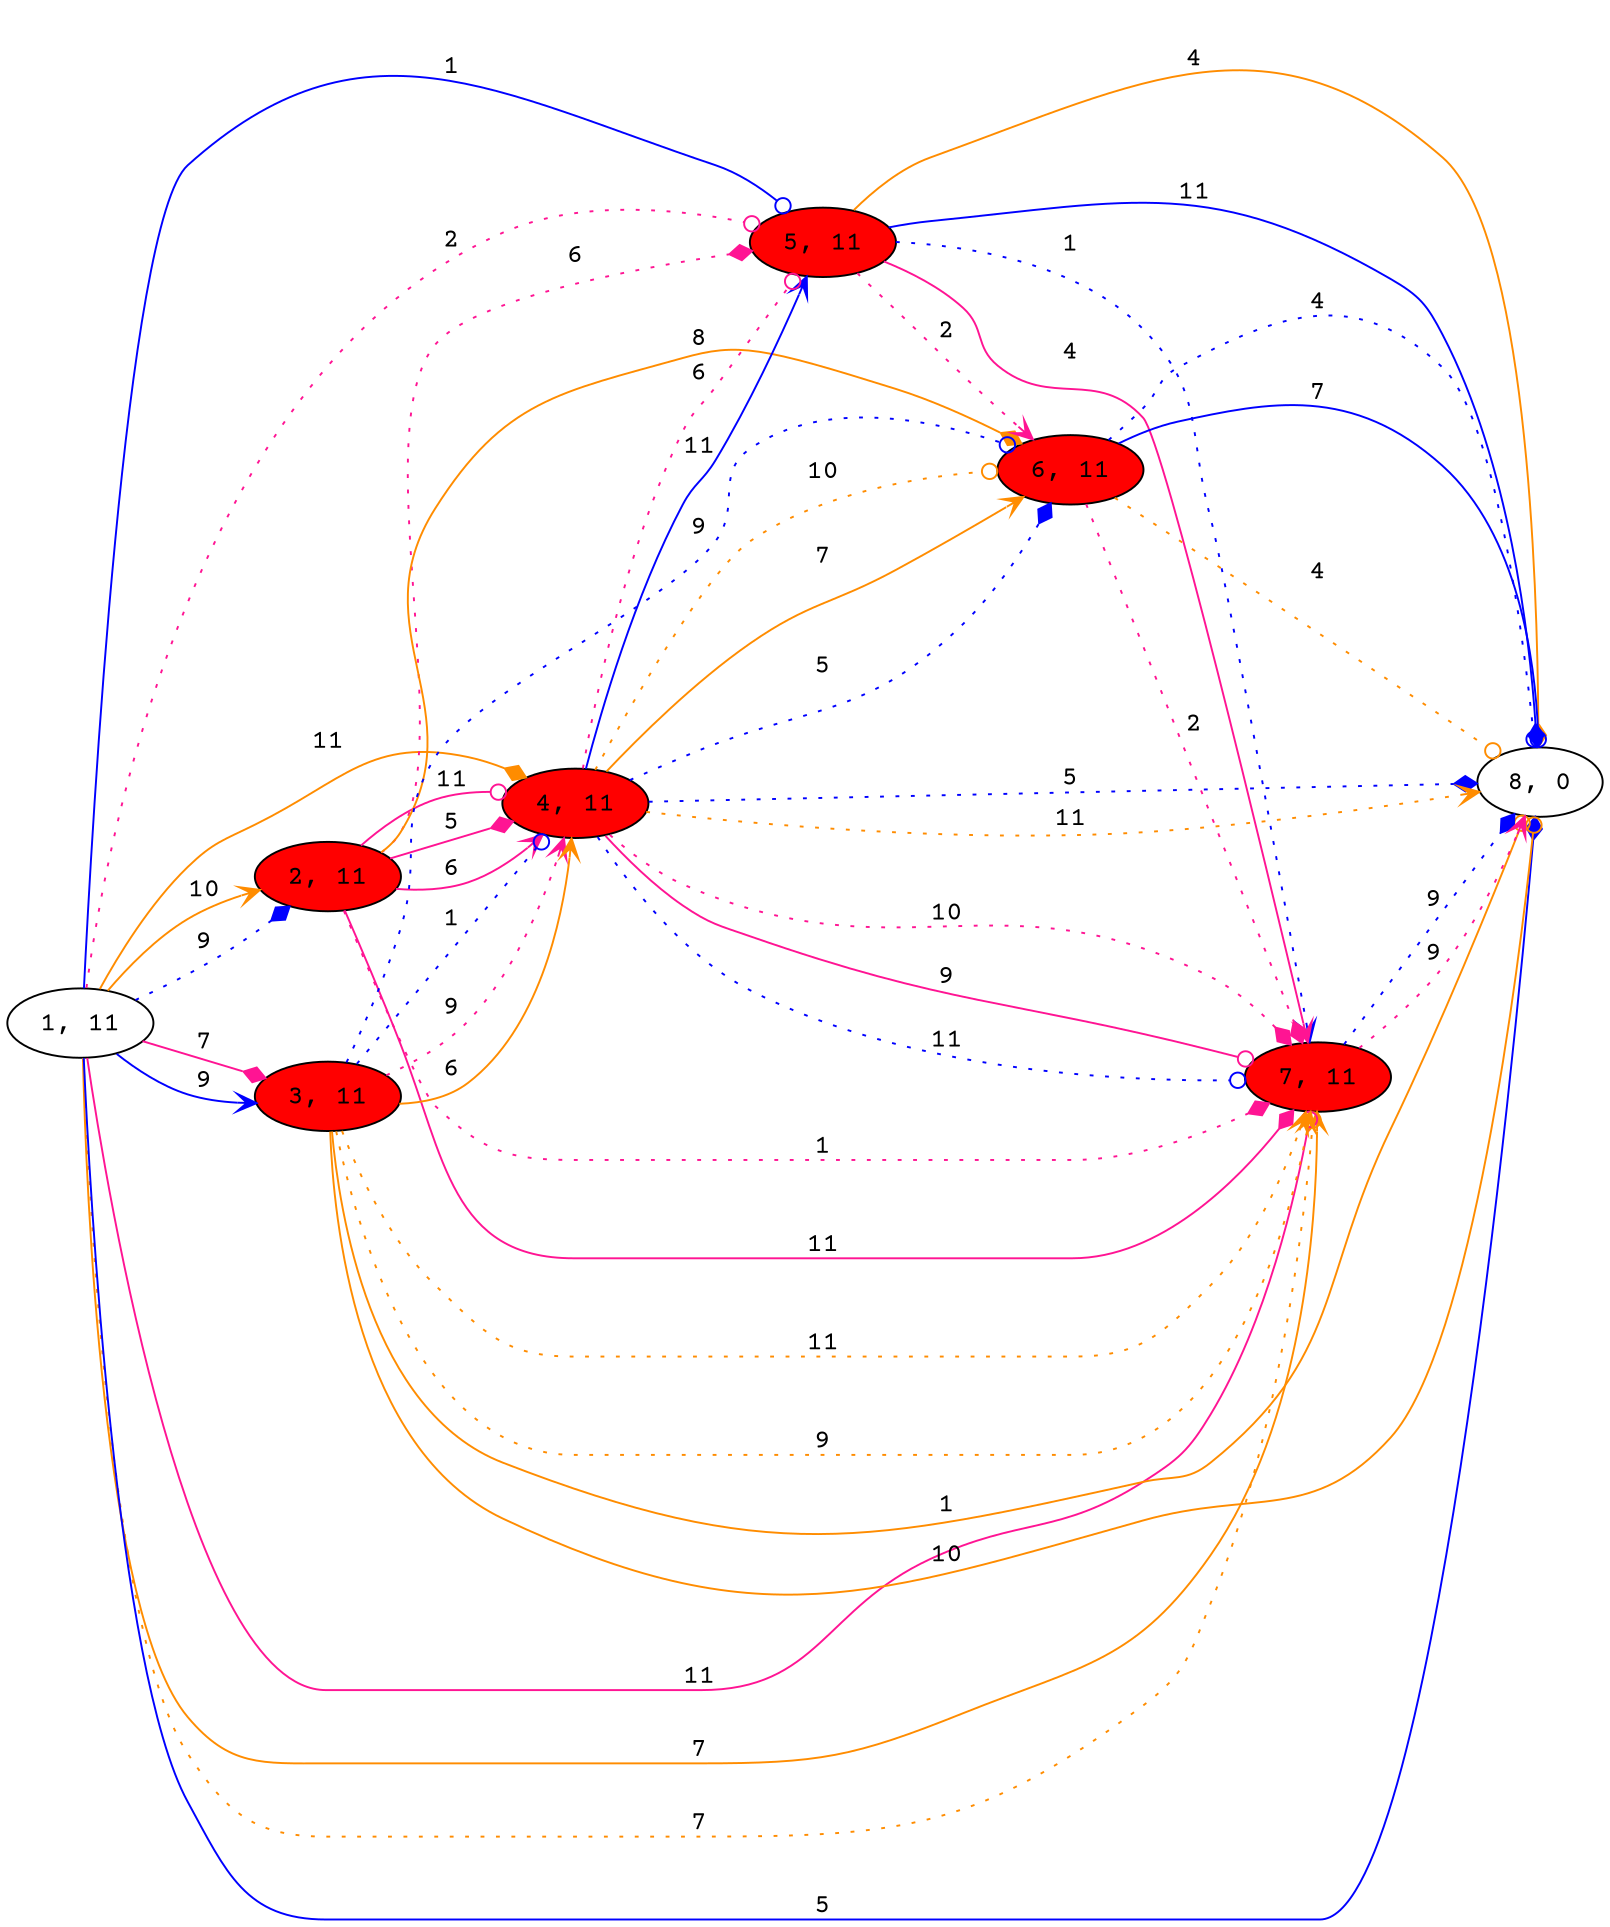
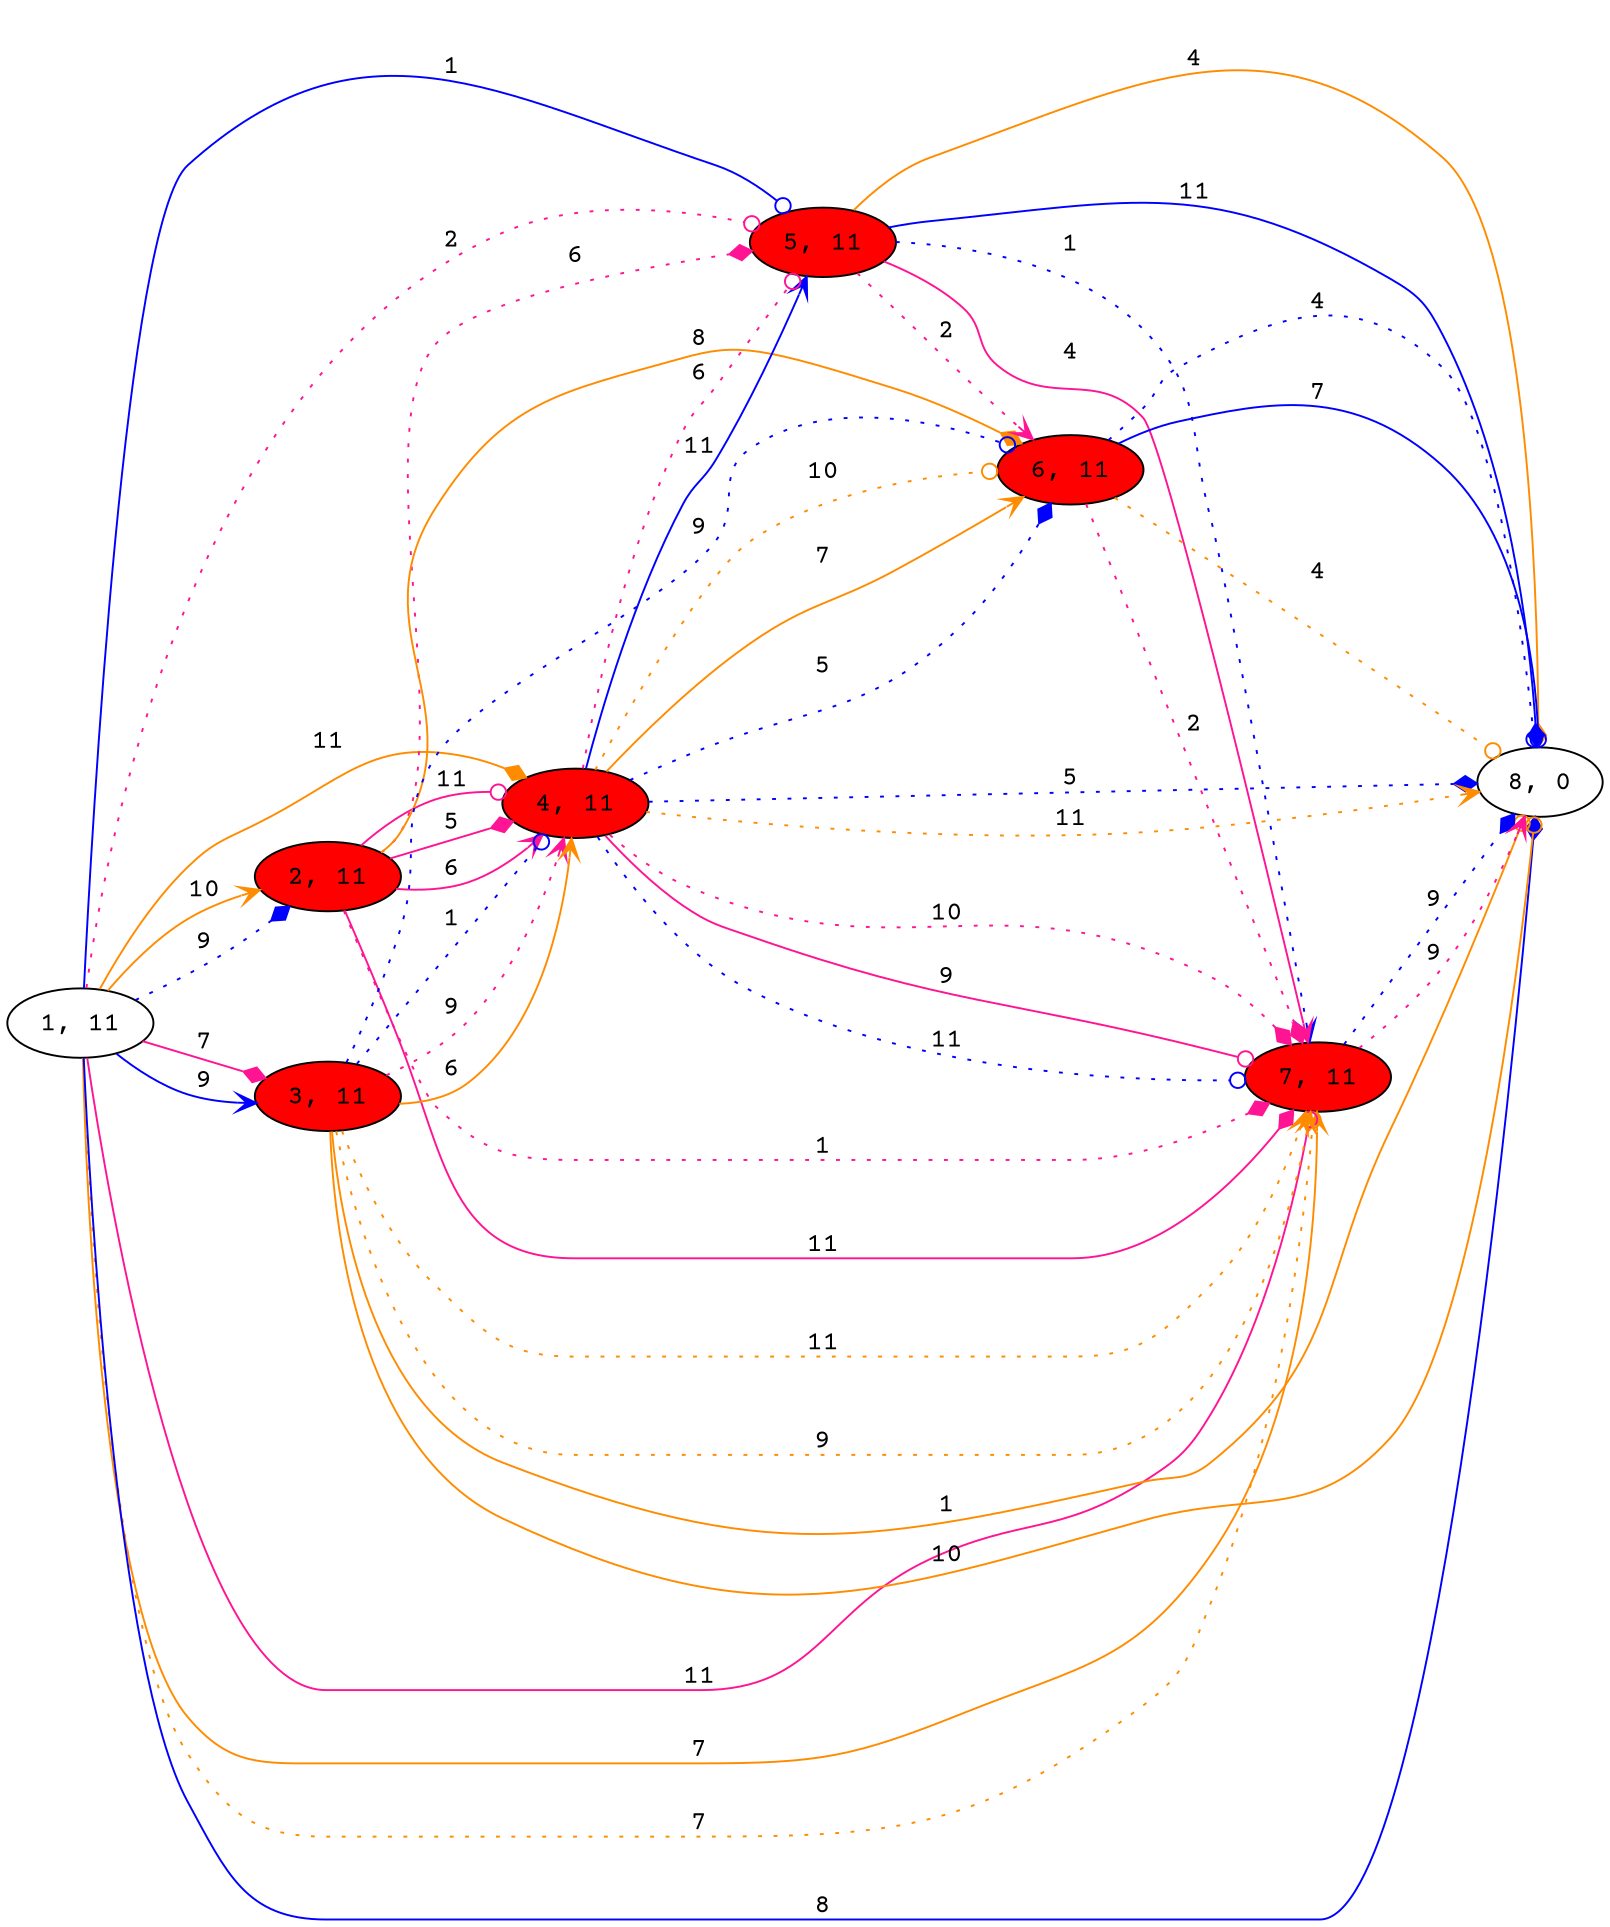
(823, 1905) -> (823, 1905)
